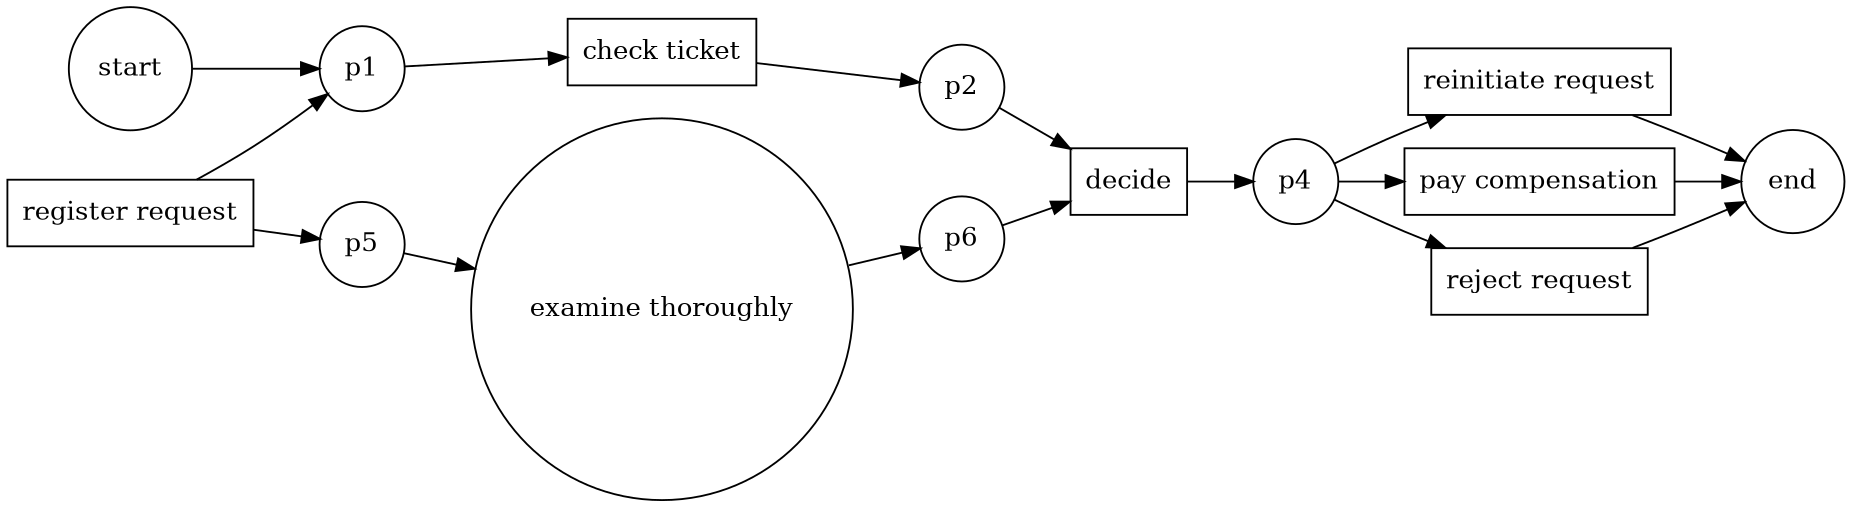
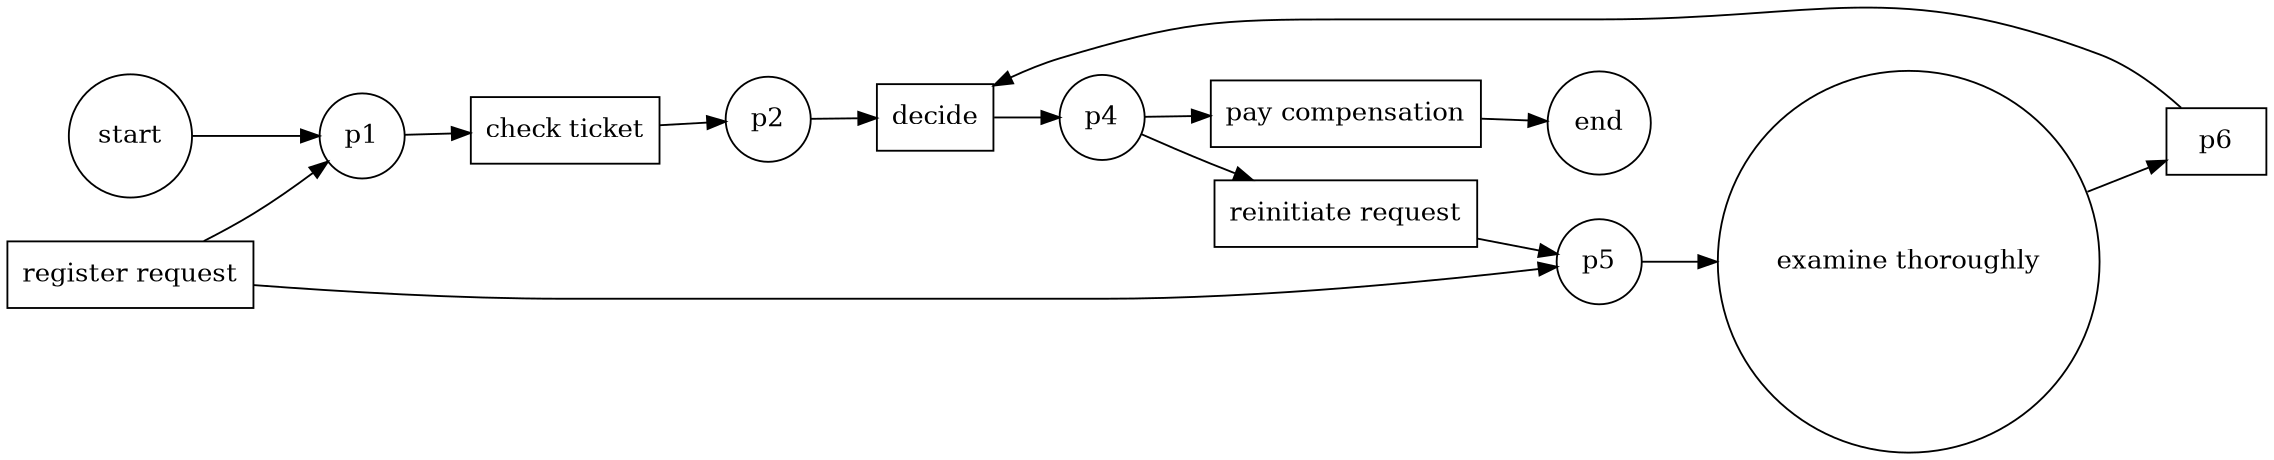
(1680, 134) -> (1508, 245)
(962, 239) -> (2216, 141)
(1540, 281) -> none
